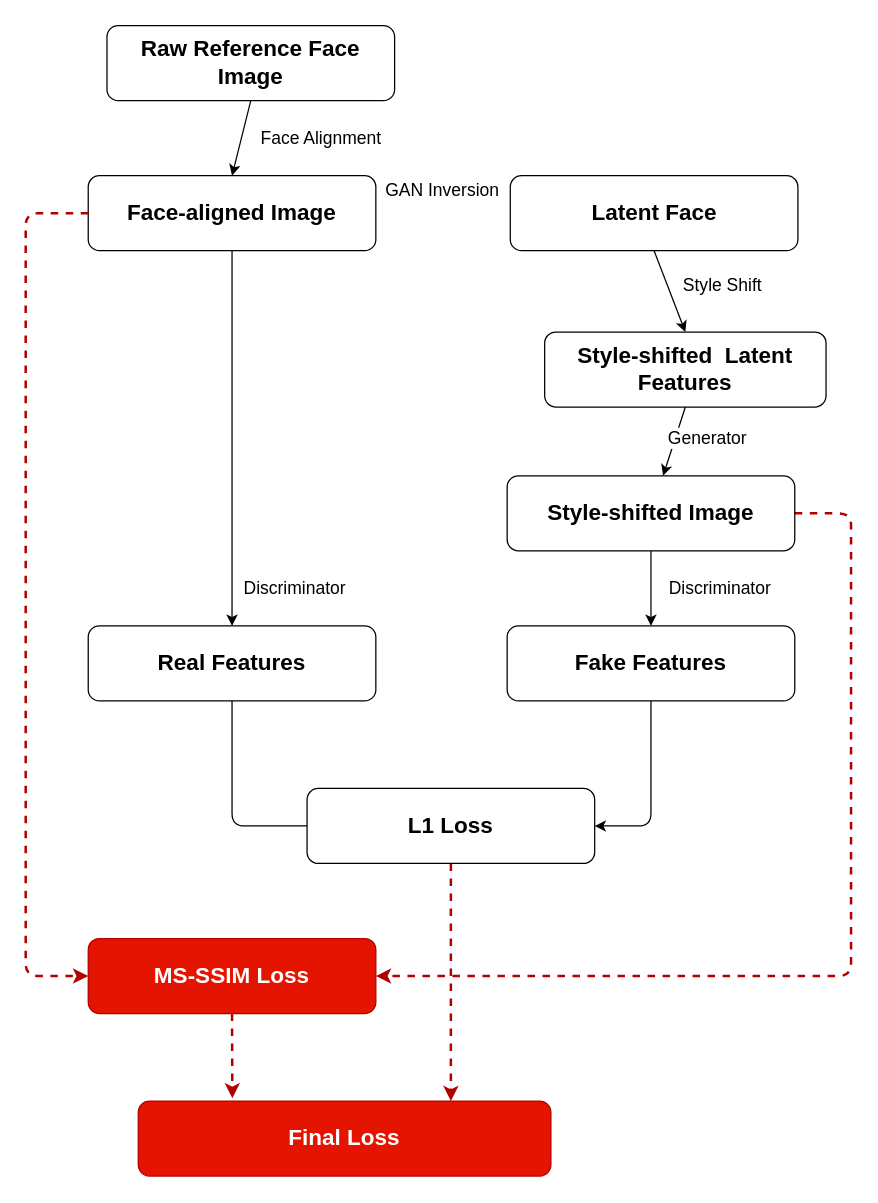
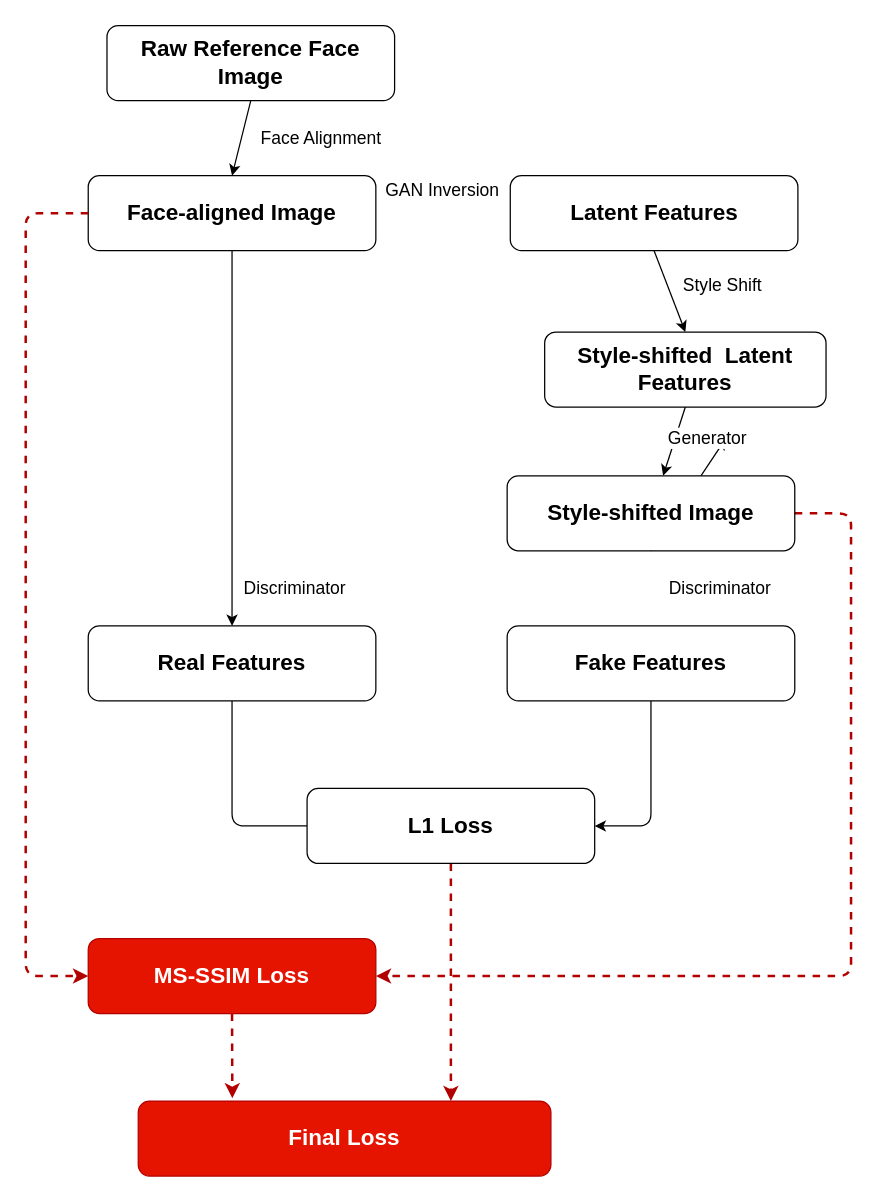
(654, 213) -> (654, 213)
(651, 584) -> (710, 462)
